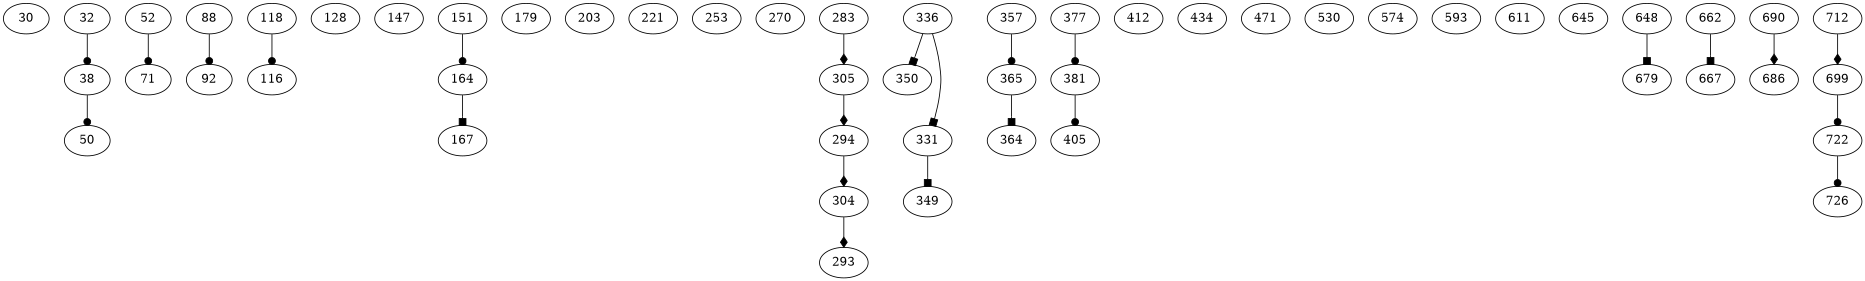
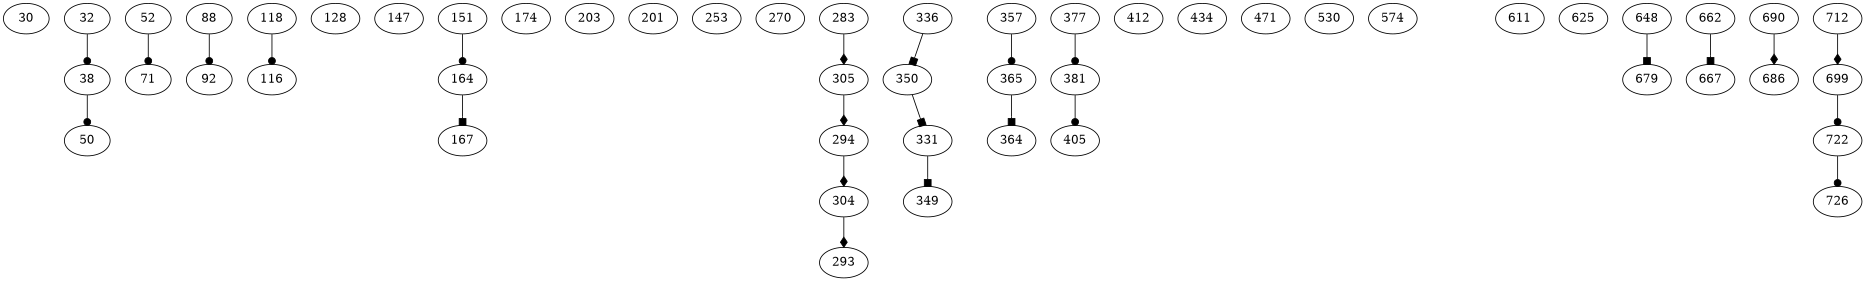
(526, 19) -> (526, 19)
(653, 19) -> (653, 19)
(1456, 19) -> none
(1583, 19) -> (1583, 19)
(941, 75) -> (916, 106)
